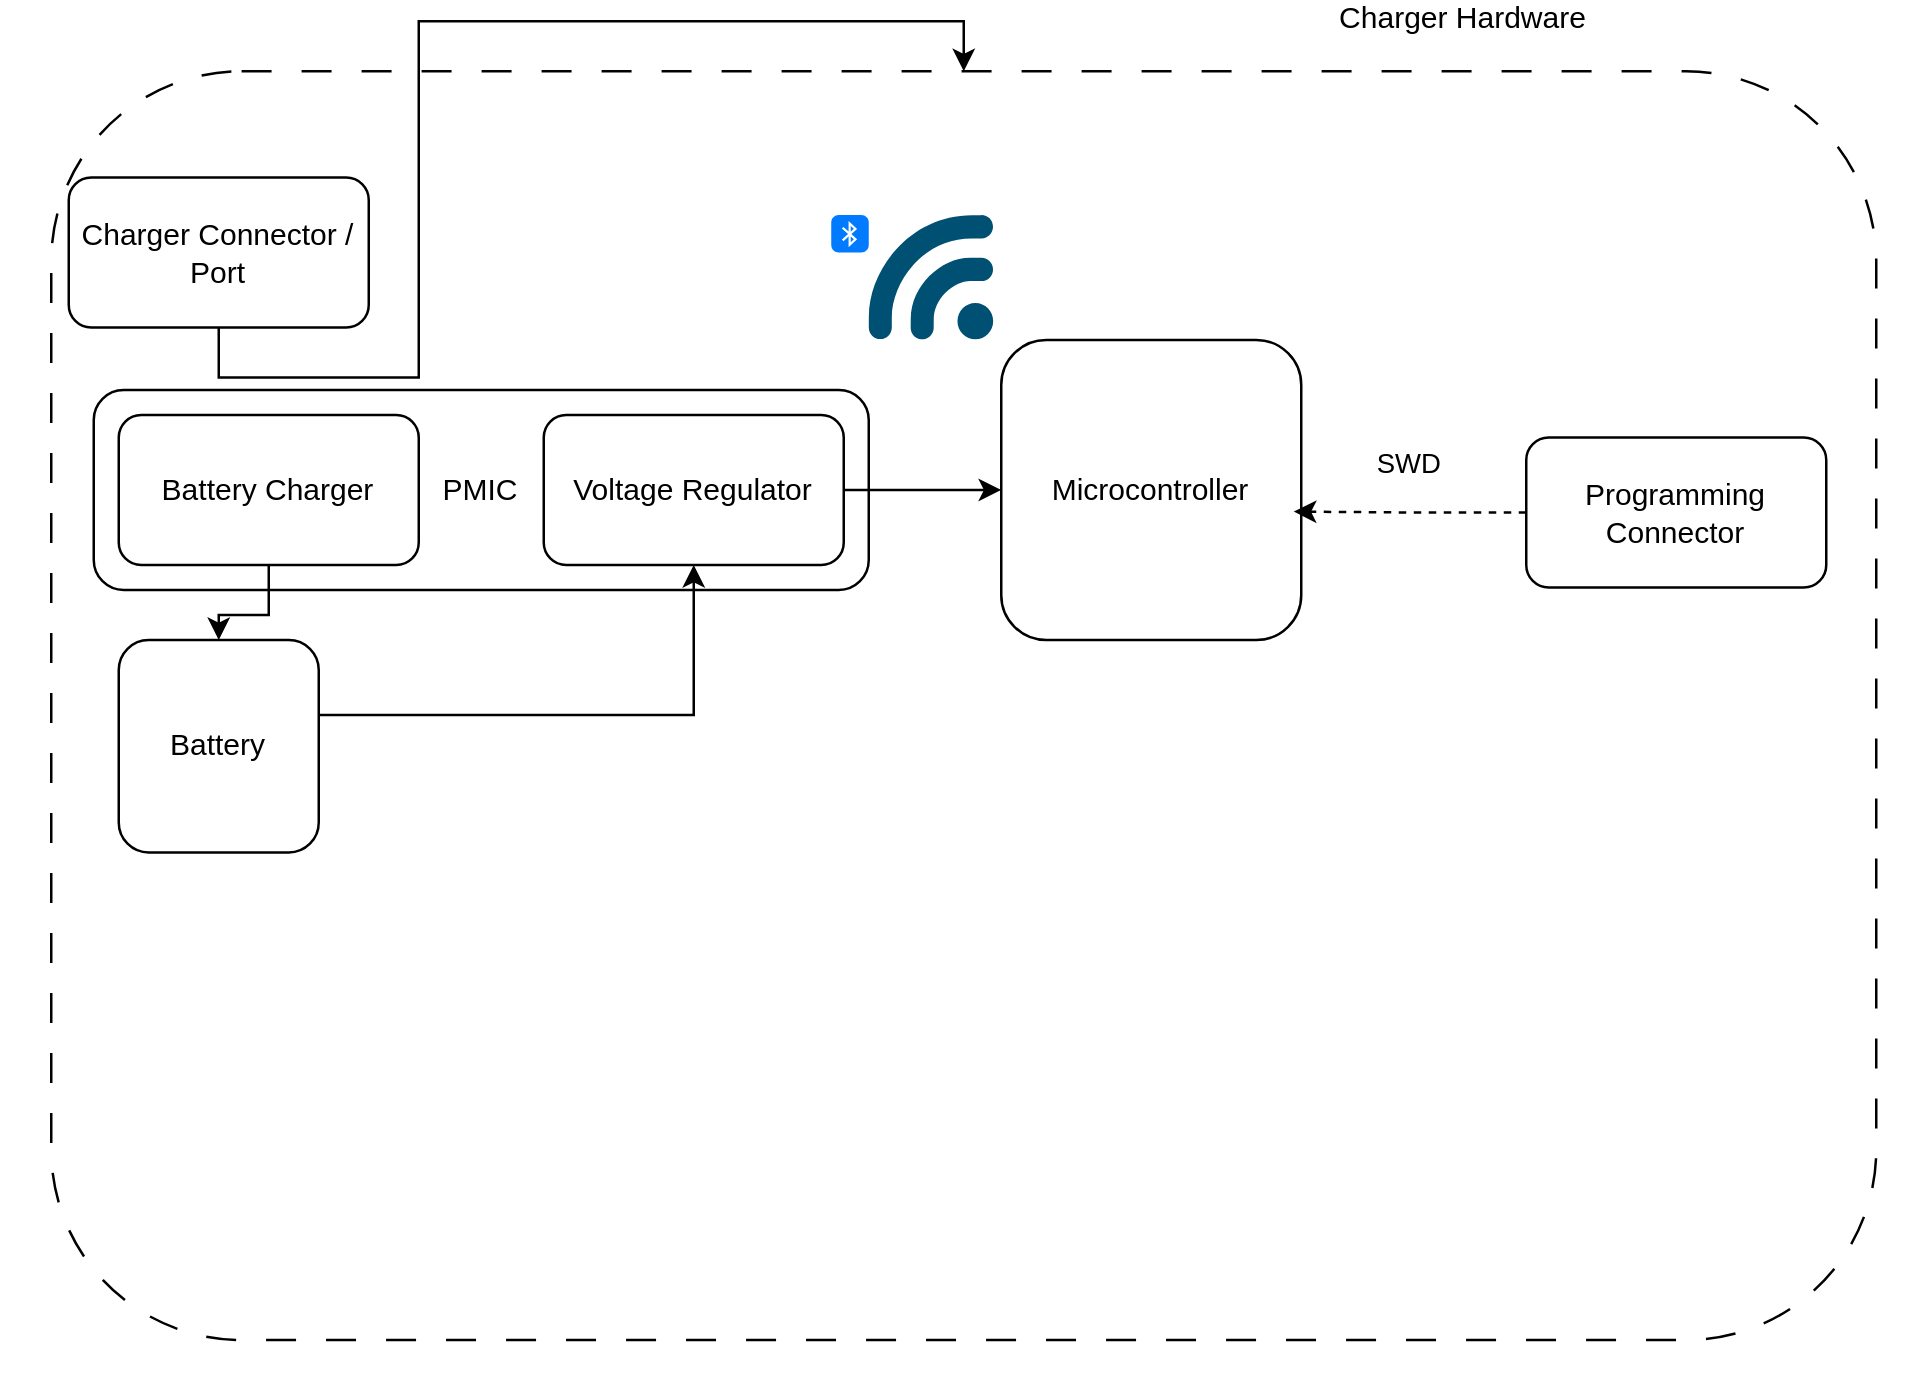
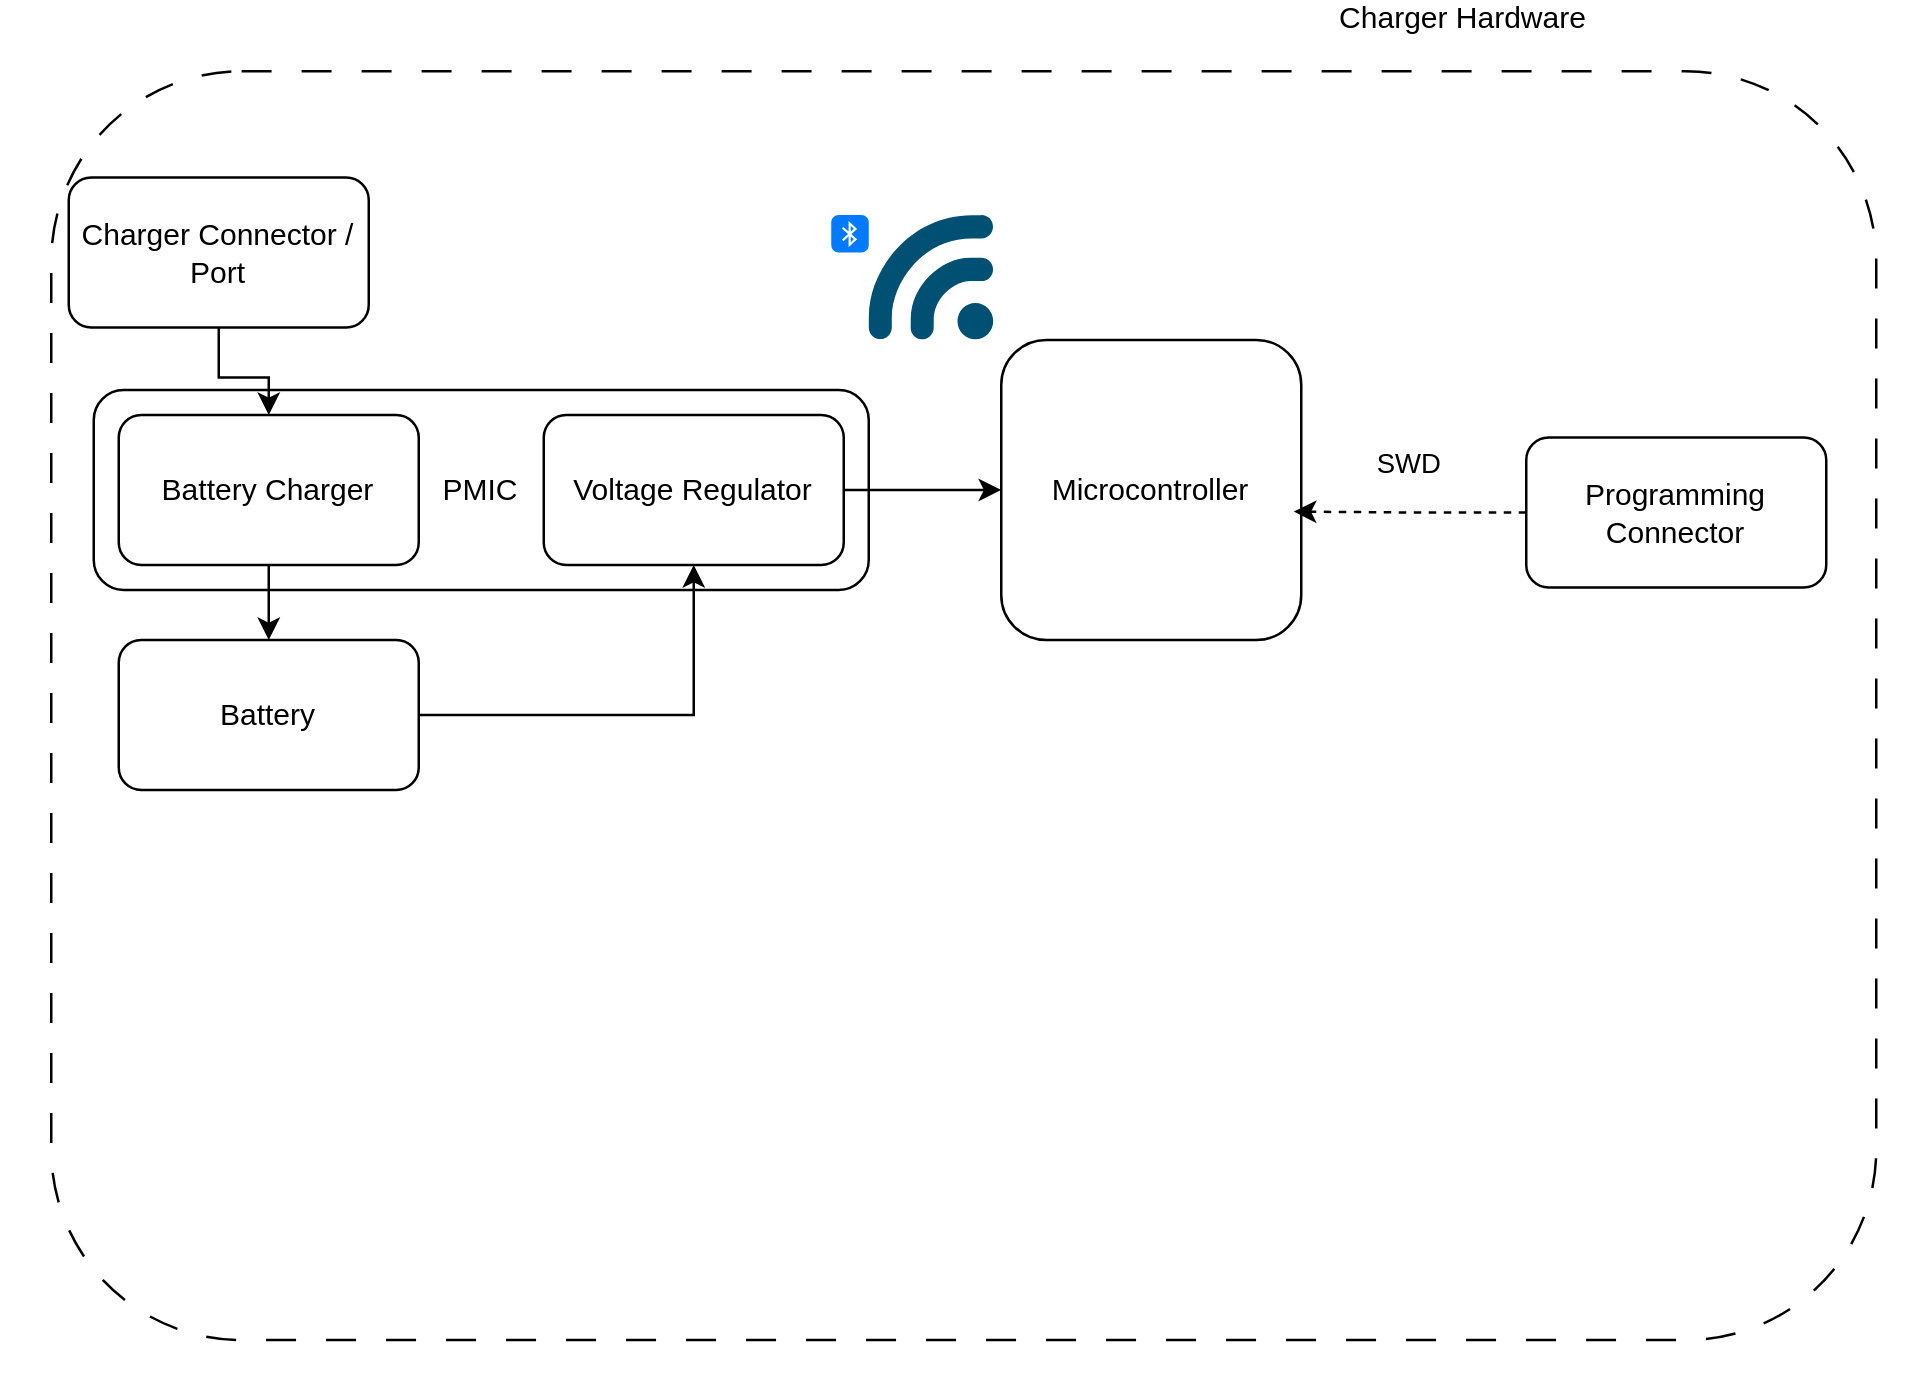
(453, 21) -> (269, 386)
(219, 746) -> (269, 715)
